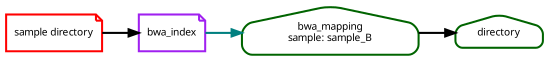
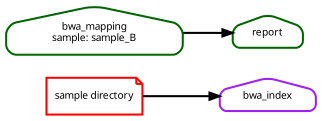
(172, 33) -> (268, 96)
(218, 33) -> none
(499, 33) -> (268, 33)
